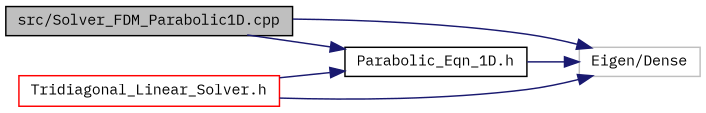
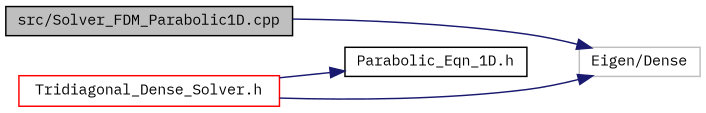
(289, 41) -> none
(546, 62) -> none
(149, 91) -> (149, 91)
